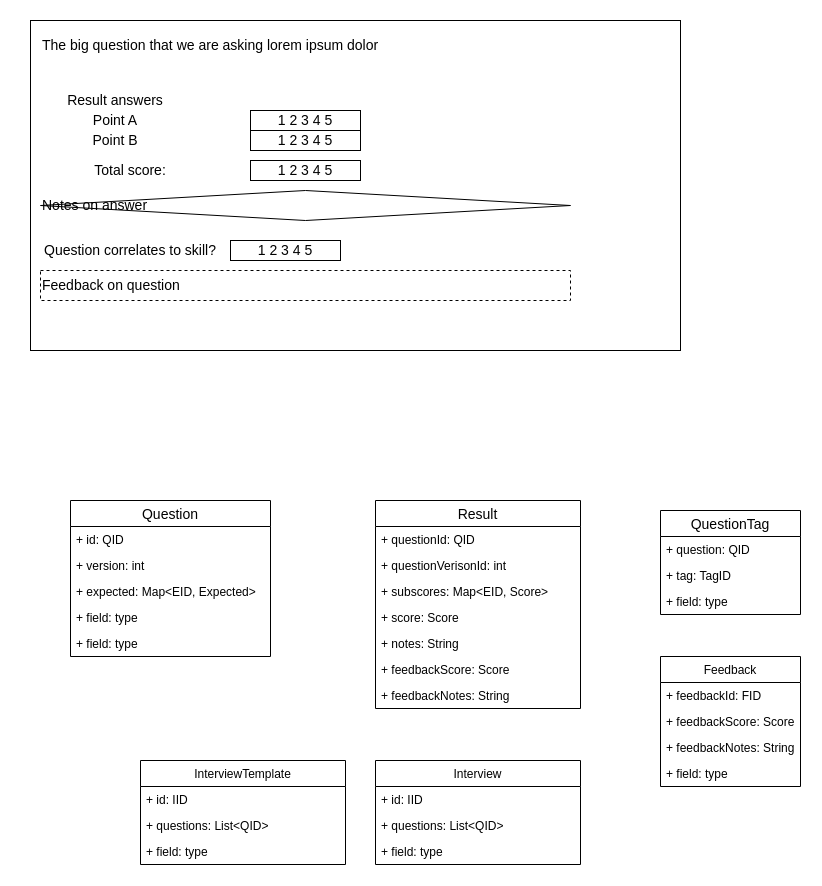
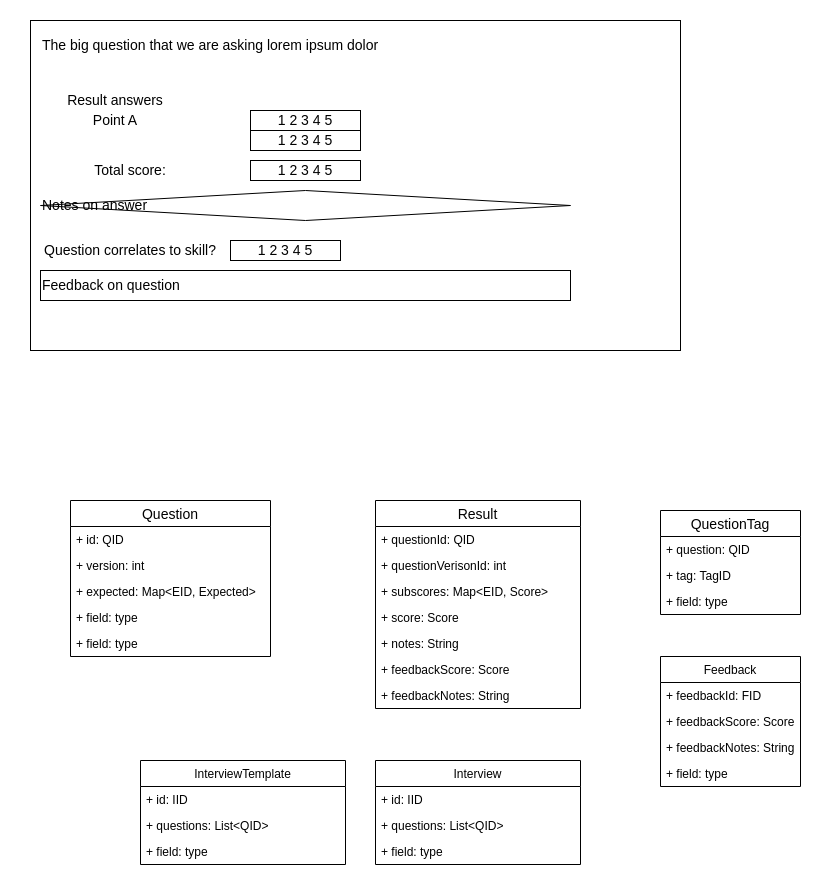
(116, 141) -> none
(306, 286) -> (306, 286)
